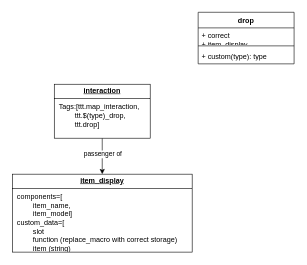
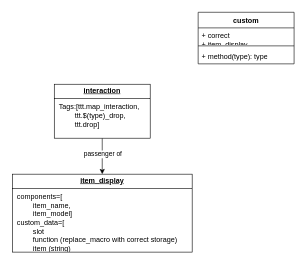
(246, 21) -> (246, 21)
(239, 57) -> (239, 57)
